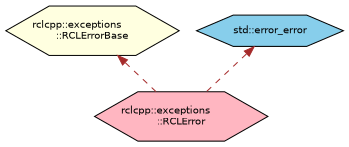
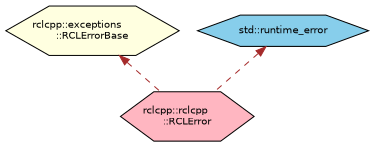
(270, 31) -> (283, 31)
(181, 116) -> (187, 116)
